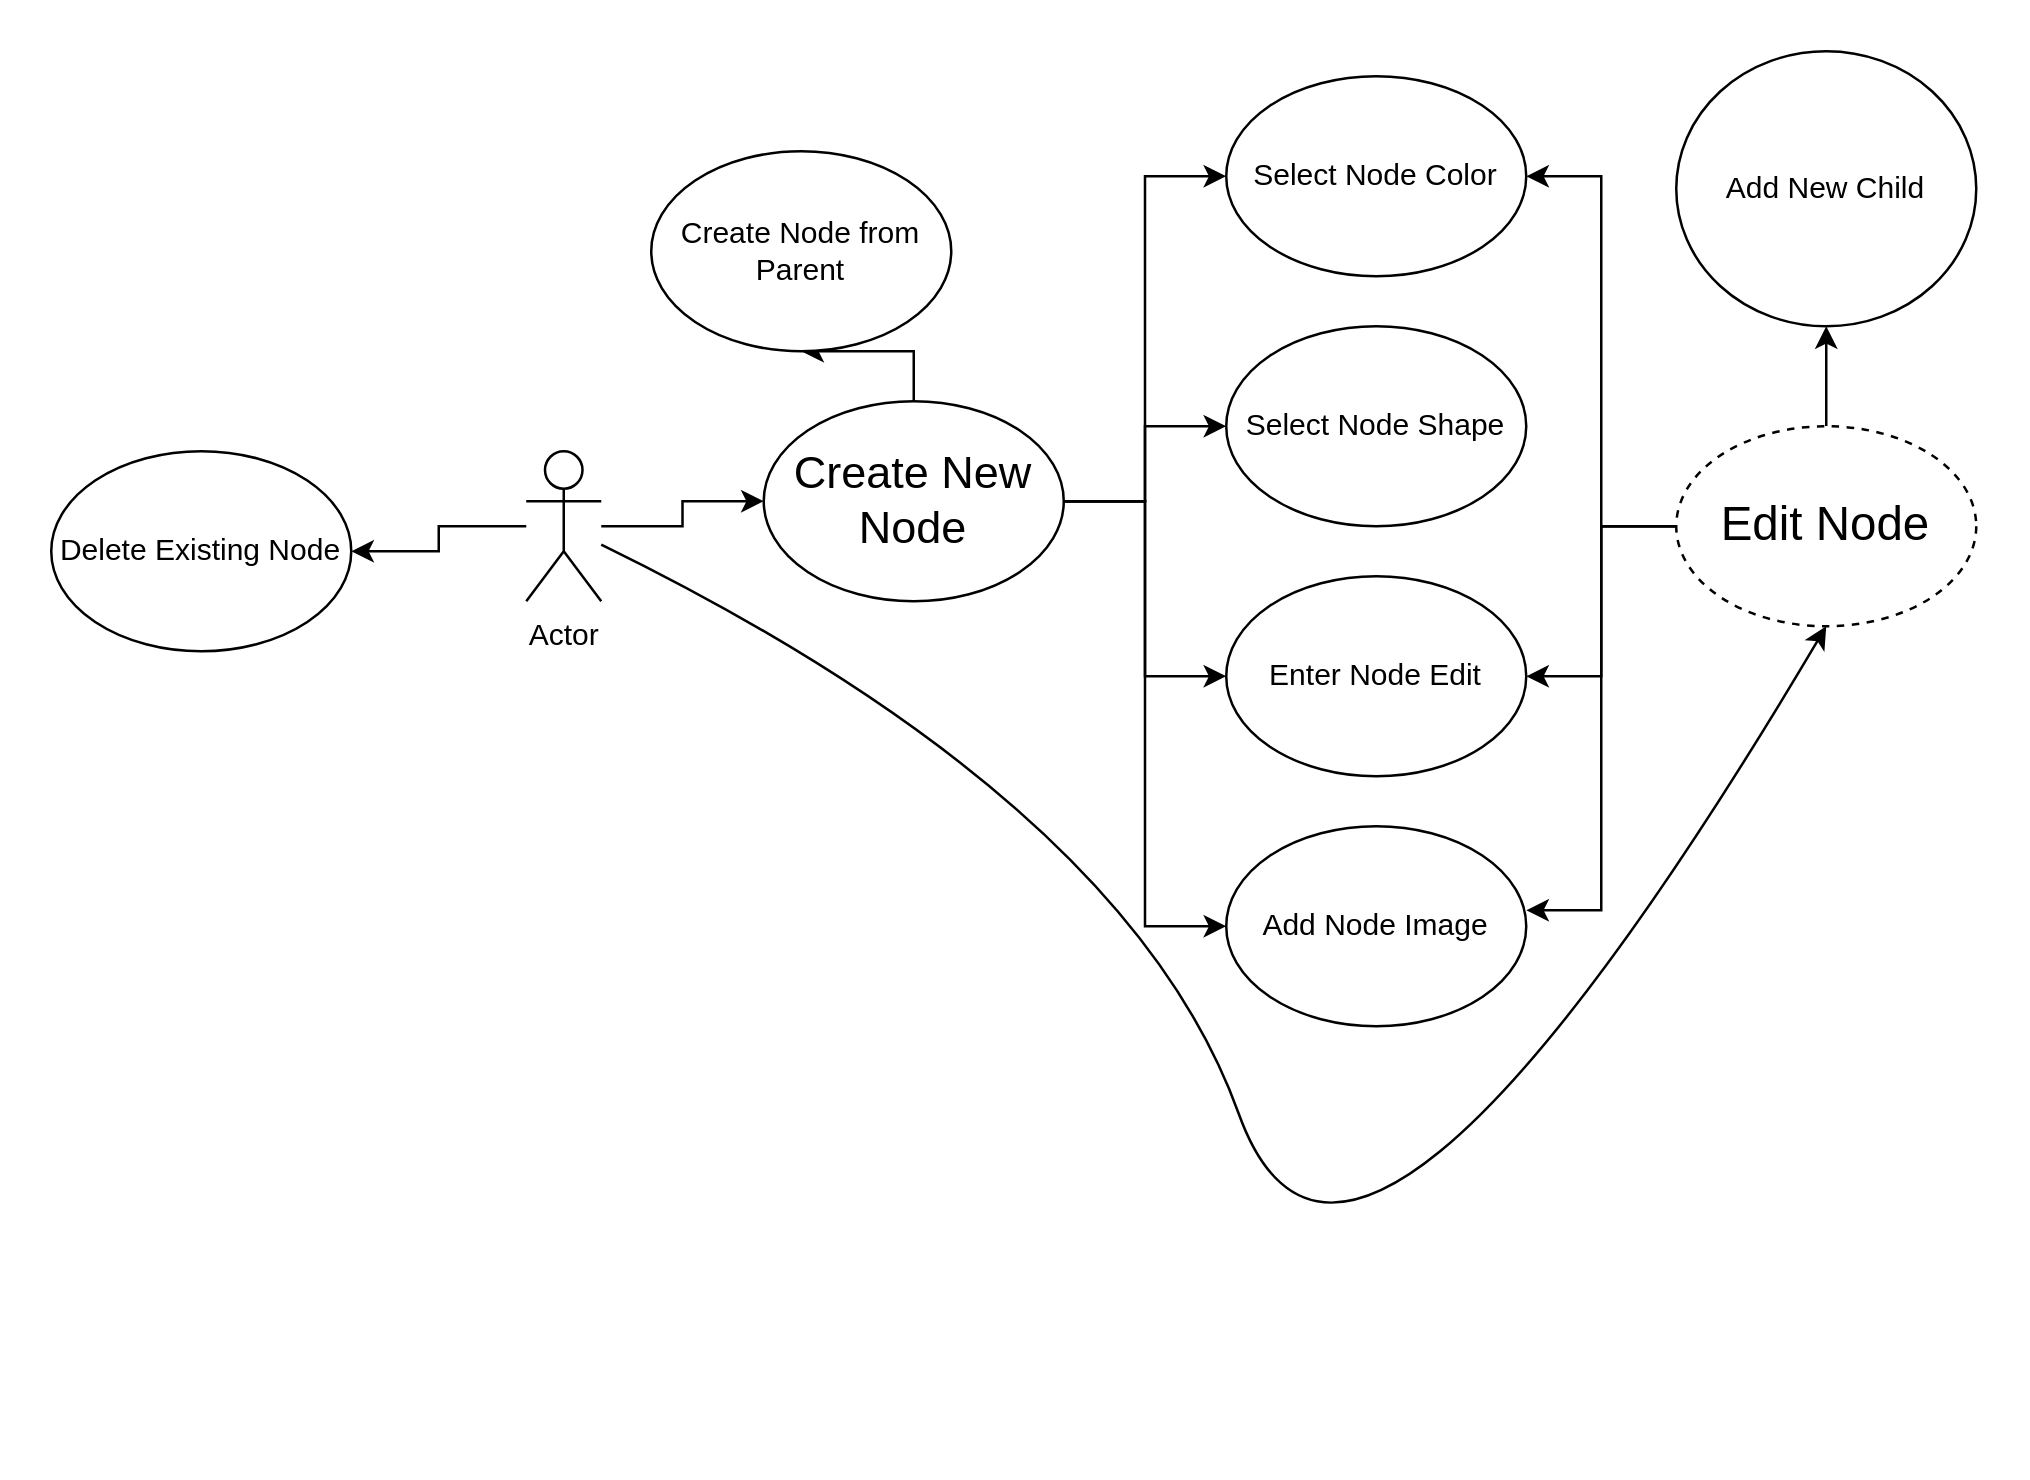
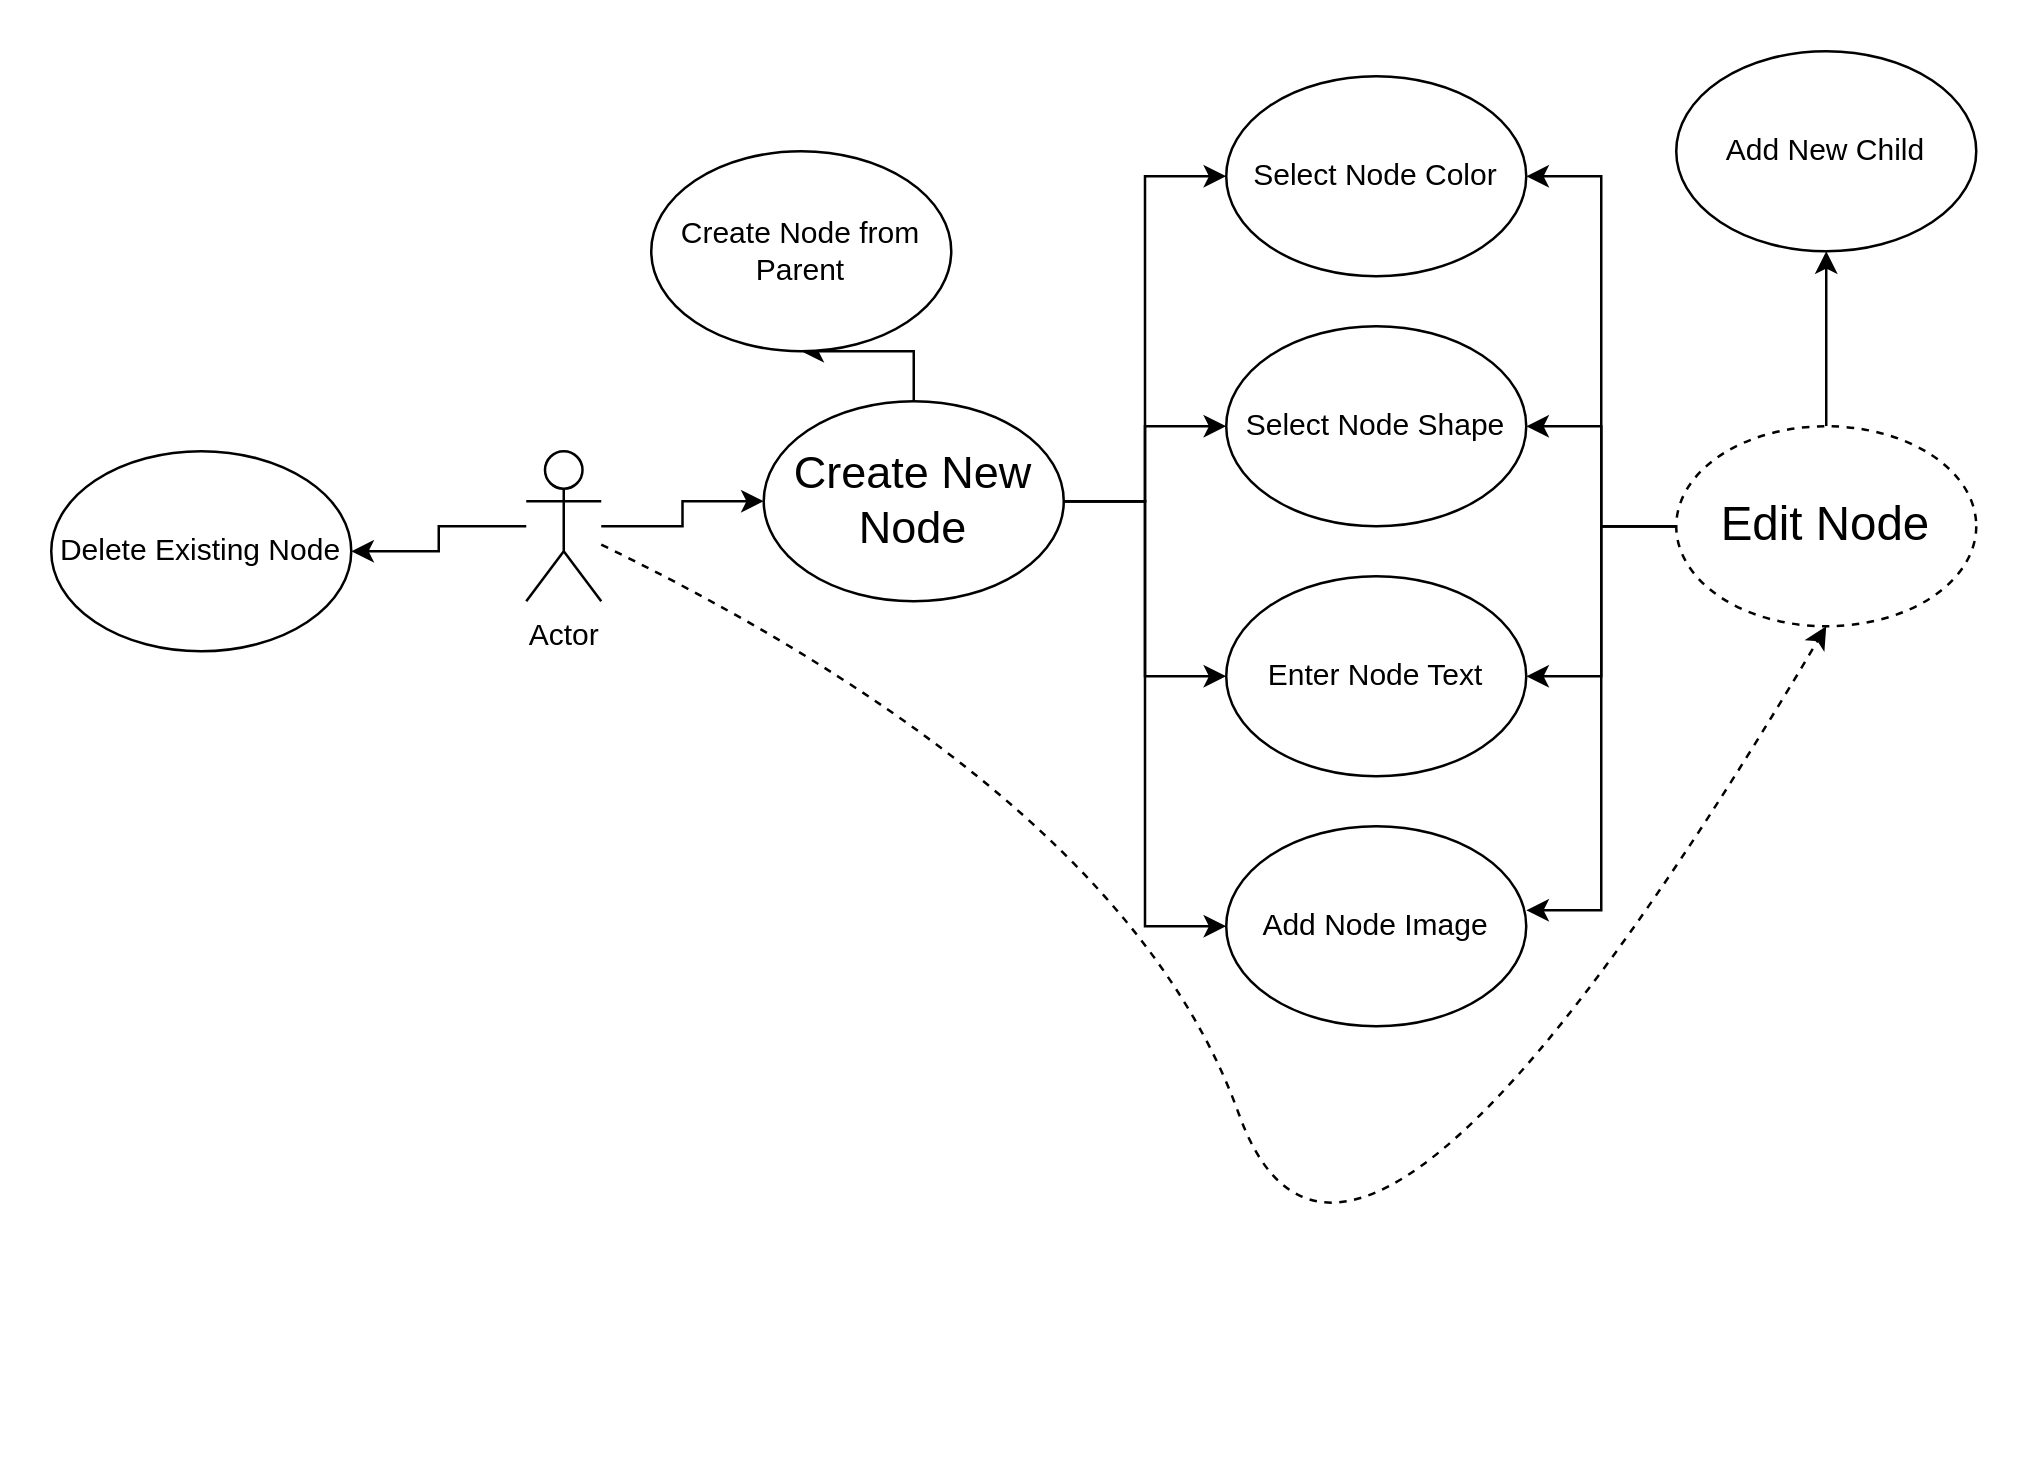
(1826, 189) -> (1826, 151)
none -> (1569, 426)
(1376, 676) -> (1376, 676)
(1244, 1124) -> (1244, 1124)
